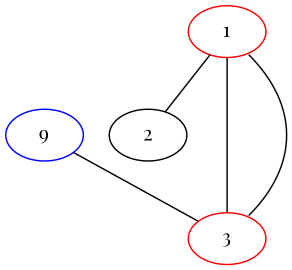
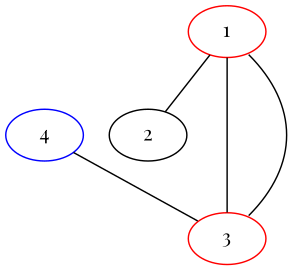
(45, 135) -> (45, 135)
